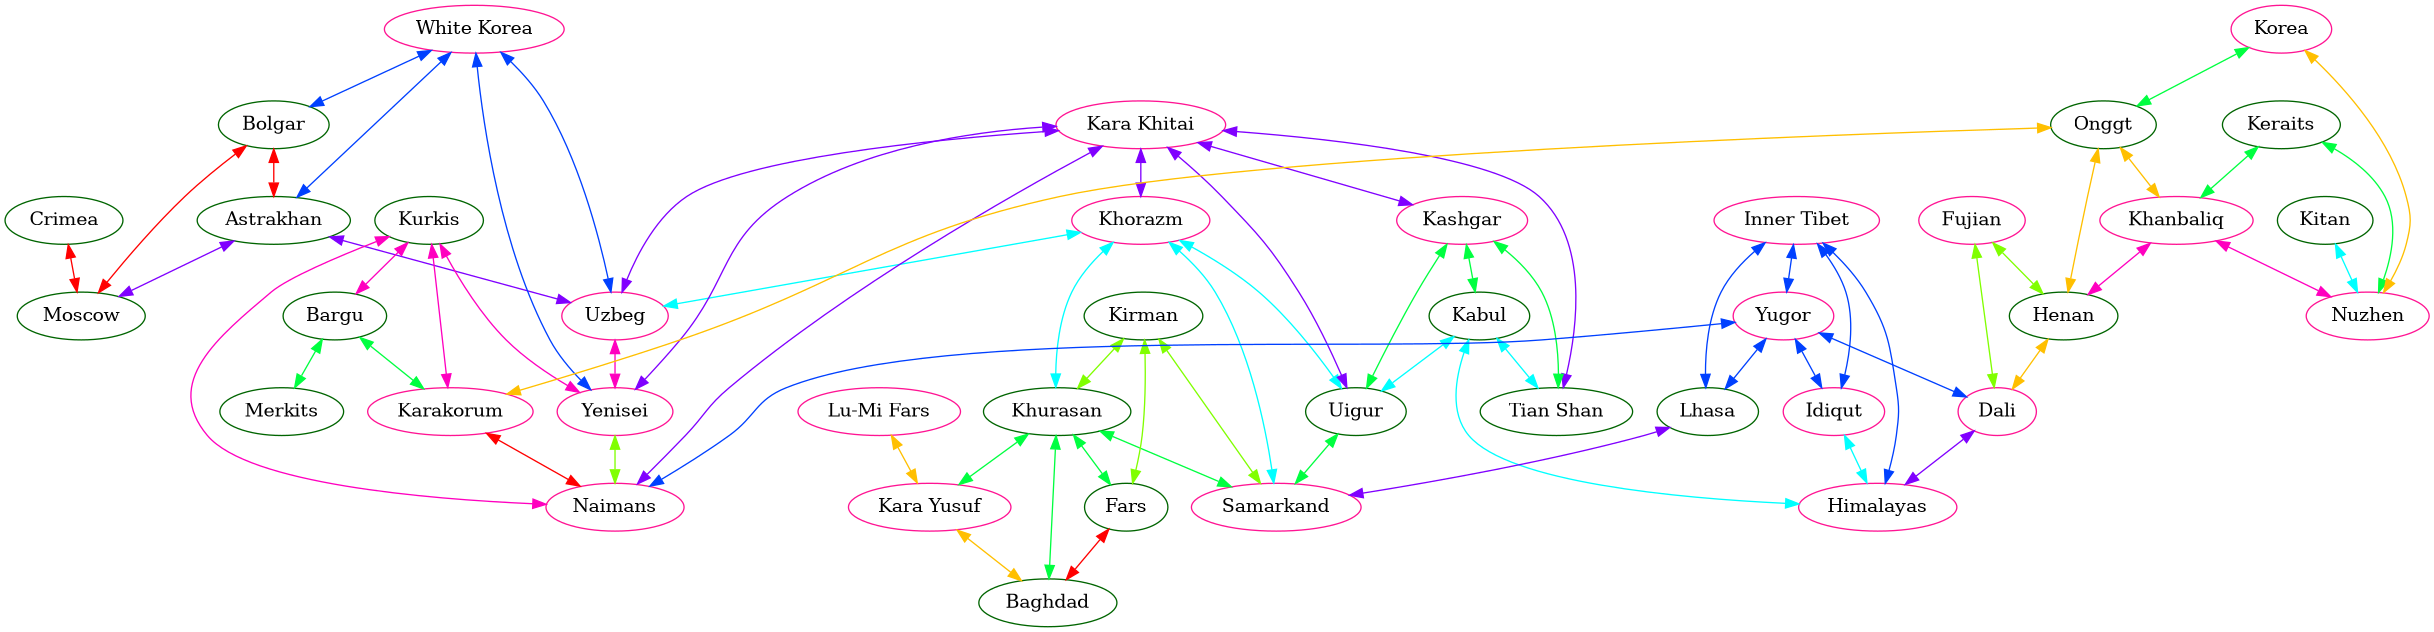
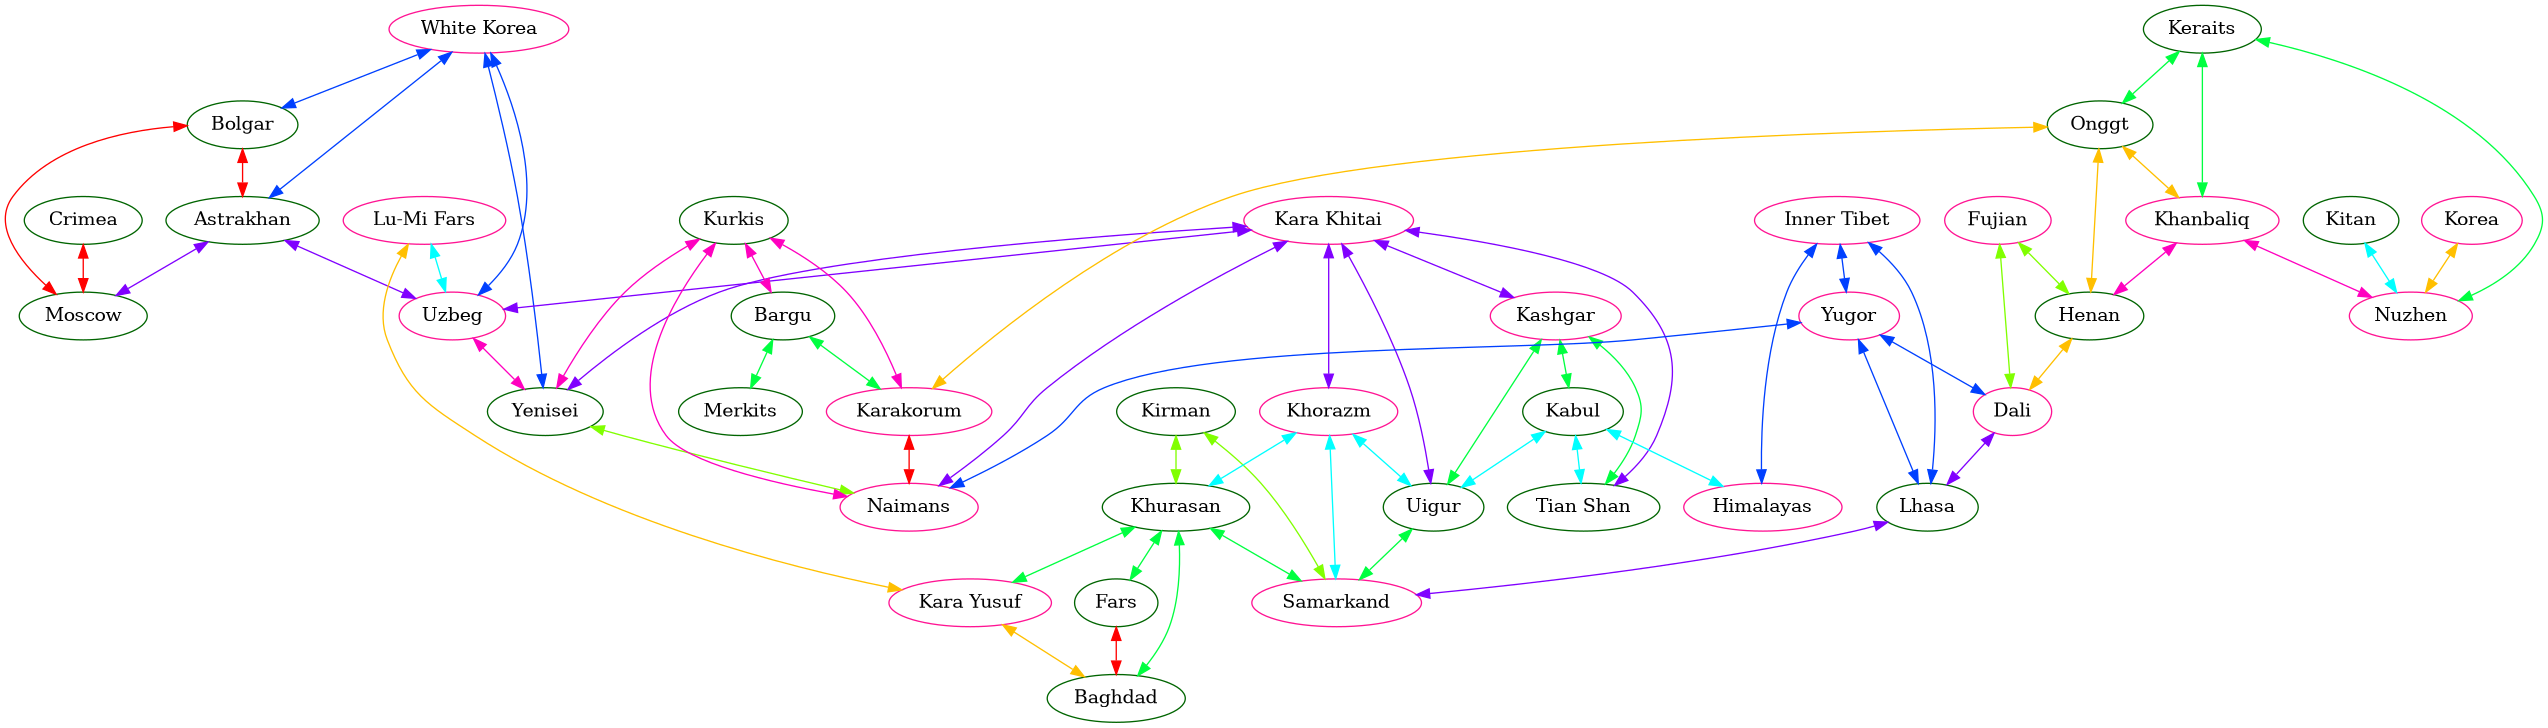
(2193, 77) -> (2151, 77)
(872, 269) -> (438, 268)
(615, 412) -> (545, 412)
(1144, 412) -> none
(1834, 412) -> none
(1940, 458) -> (1971, 459)
